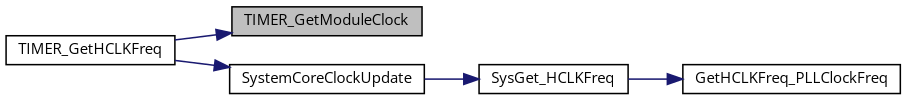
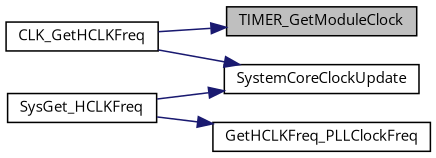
(90, 50) -> (82, 36)
(444, 79) -> (183, 96)
